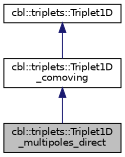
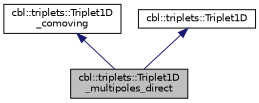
(62, 46) -> (162, 52)
